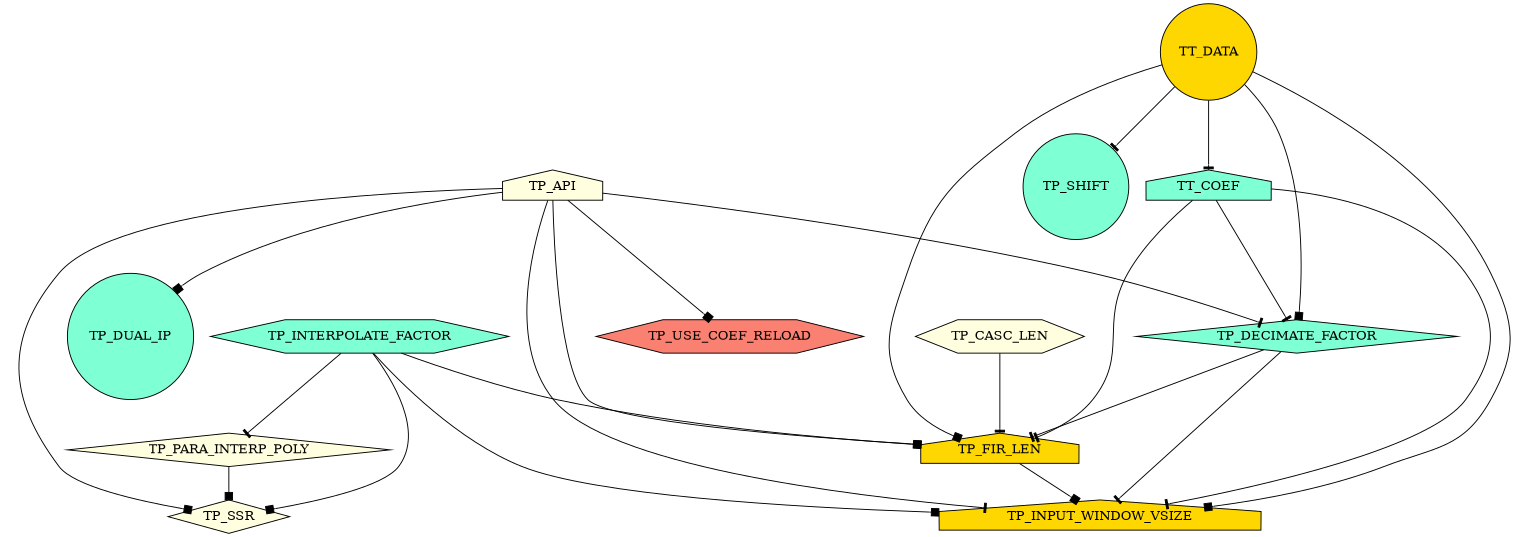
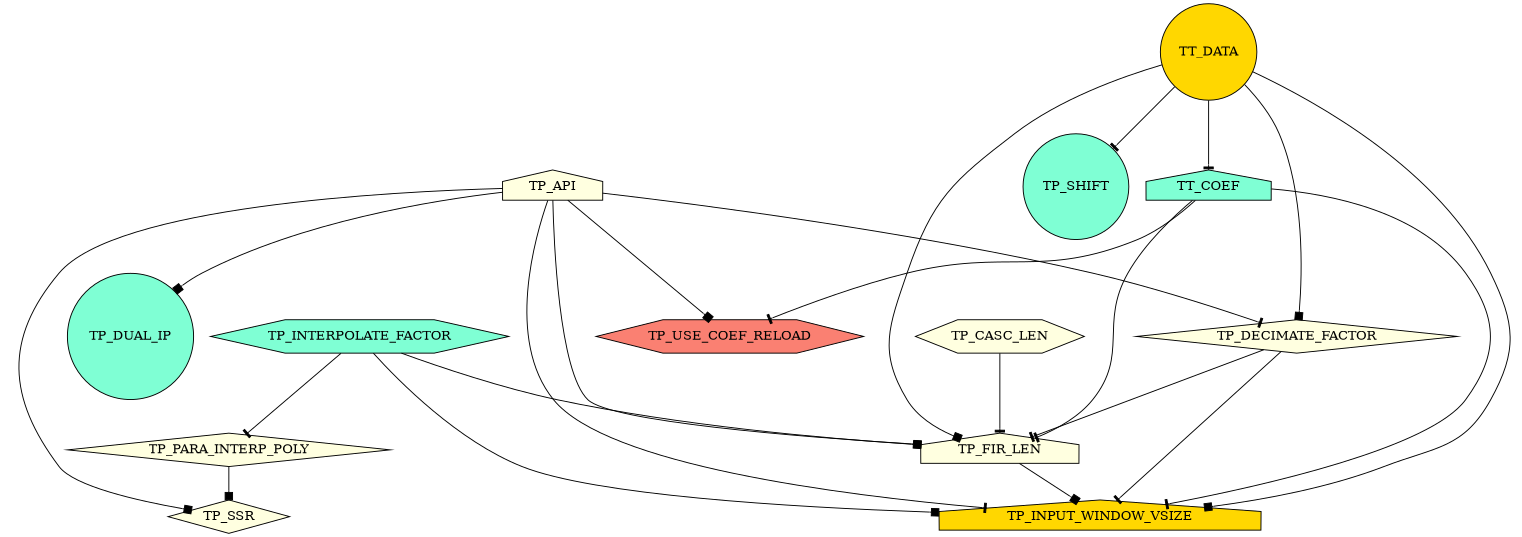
(1251, 258) -> (988, 262)
(1297, 336) -> (1297, 336)
(1000, 450) -> (1000, 450)
(396, 469) -> none
